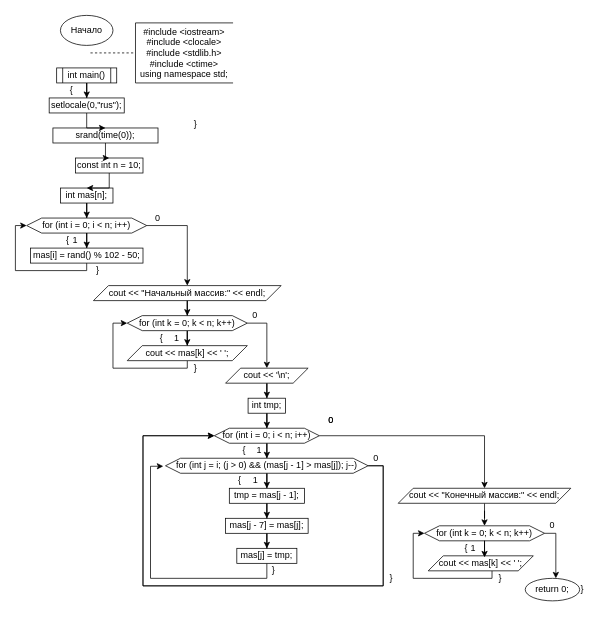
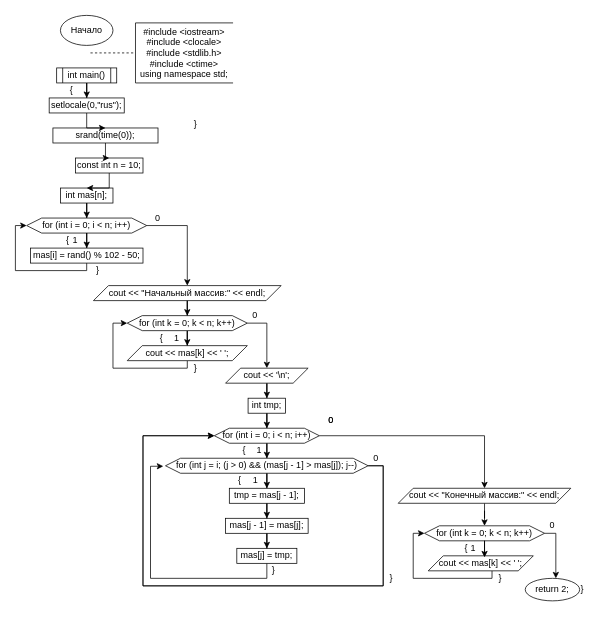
(267, 525) -> (267, 525)
(552, 589) -> (552, 589)
